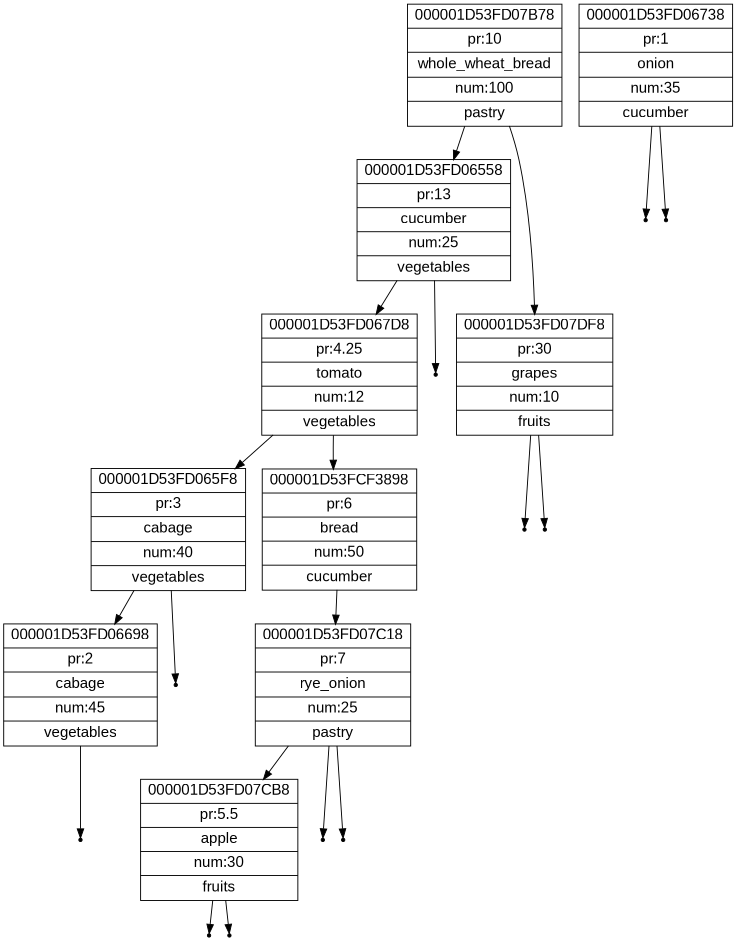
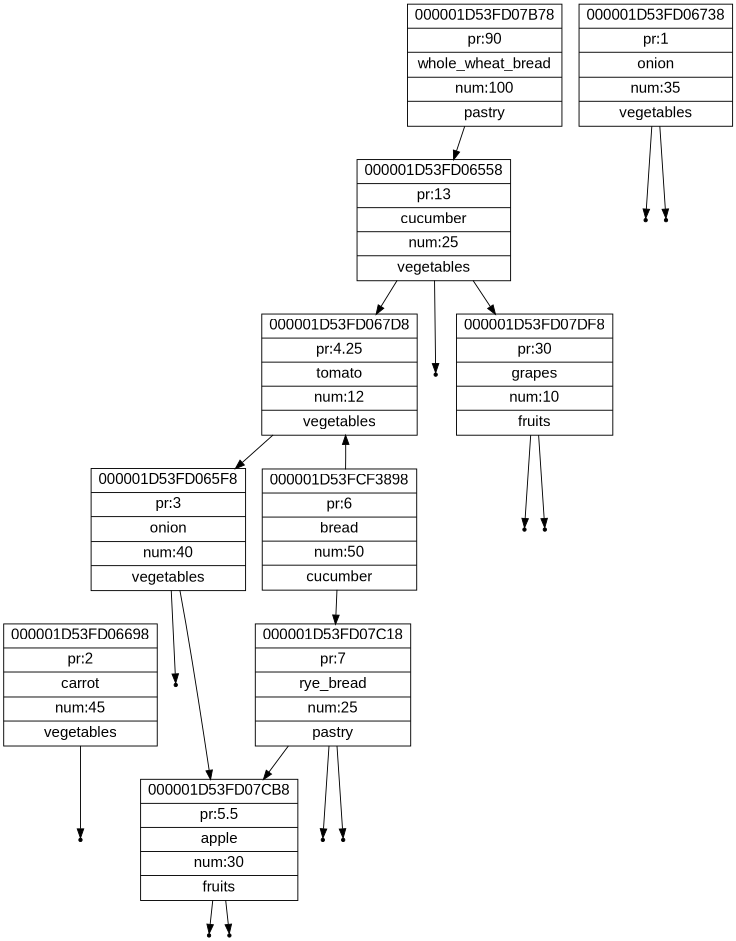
(485, 39) -> (485, 39)
(656, 113) -> (656, 113)
(528, 215) -> (482, 294)
(333, 448) -> (346, 457)
(168, 528) -> (168, 528)
(127, 603) -> (195, 680)
(80, 684) -> (80, 684)
(333, 684) -> (333, 684)
